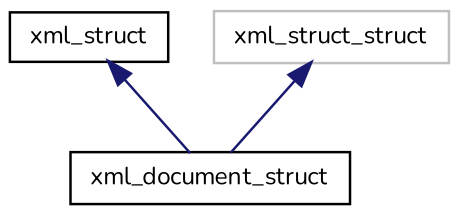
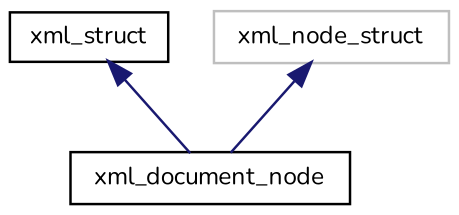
(331, 37) -> (331, 37)
(210, 178) -> (210, 178)
